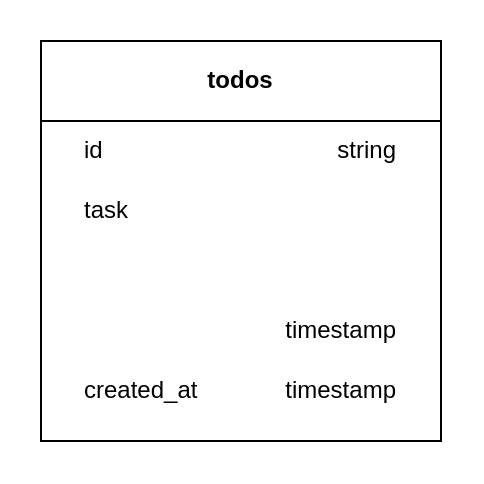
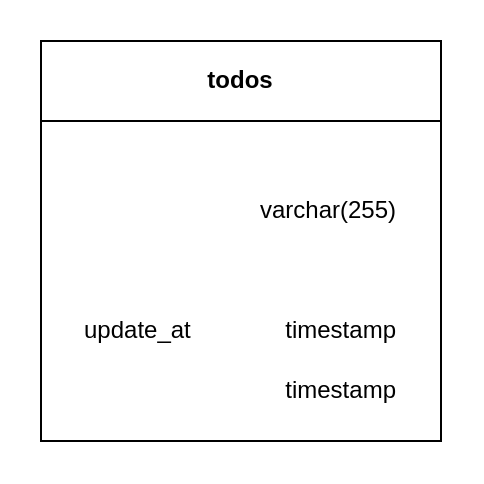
(161, 151) -> none
(321, 151) -> none
(161, 211) -> none
none -> (321, 211)
none -> (161, 331)
(161, 391) -> none
